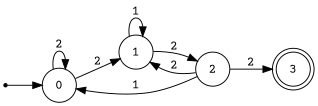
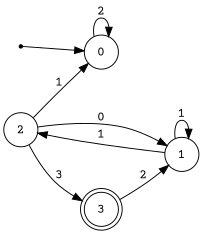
(174, 46) -> (101, 134)
(251, 62) -> (59, 175)
(174, 65) -> (101, 117)
(93, 71) -> (141, 186)
